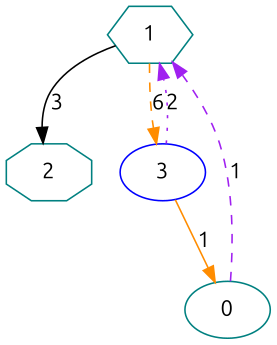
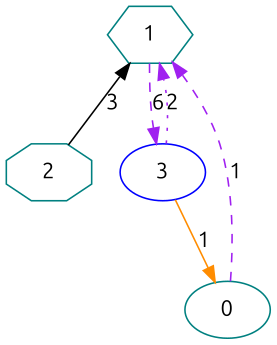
(65, 75) -> (94, 111)
(150, 96) -> (150, 96)
